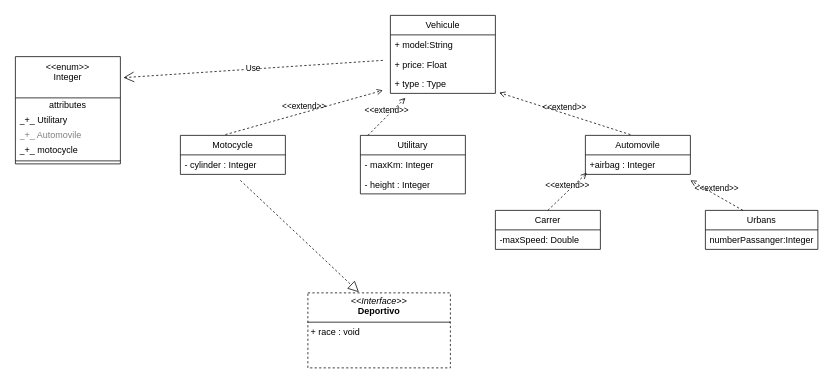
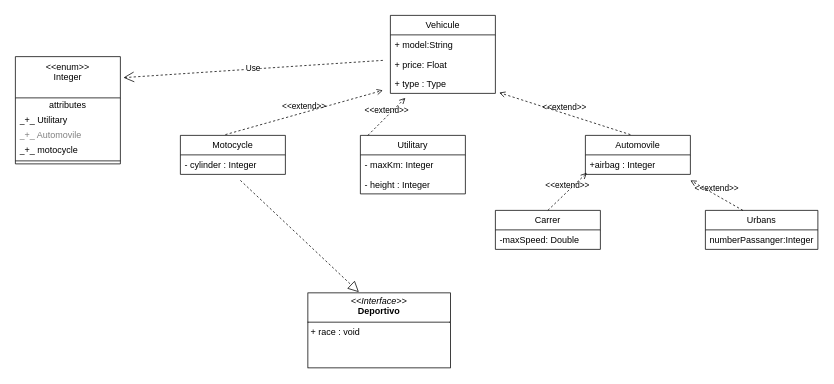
(379, 330) -> (379, 330)
